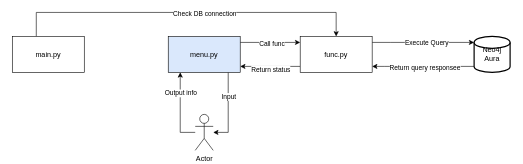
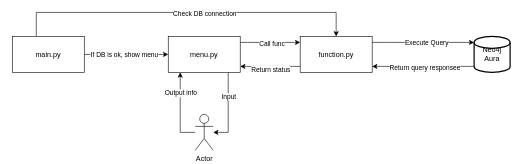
none -> (124, 54)
(204, 54) -> (204, 54)
(336, 54) -> (336, 54)
